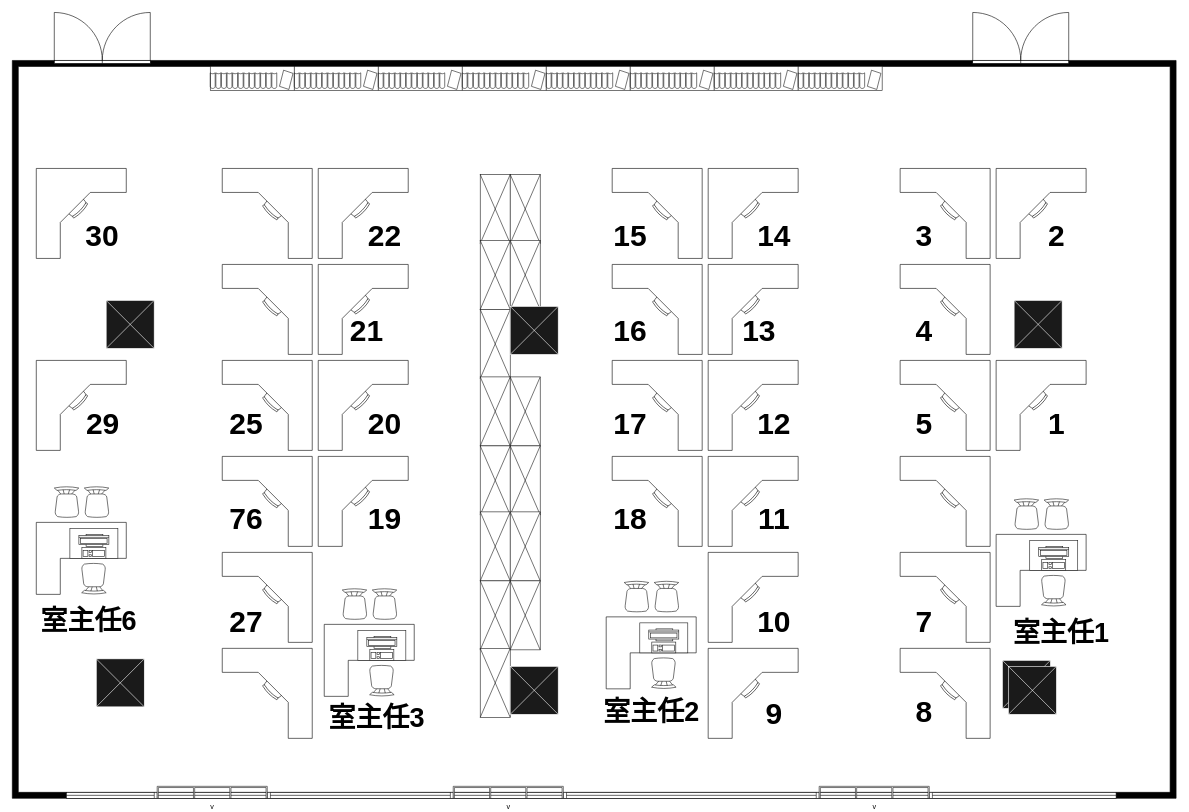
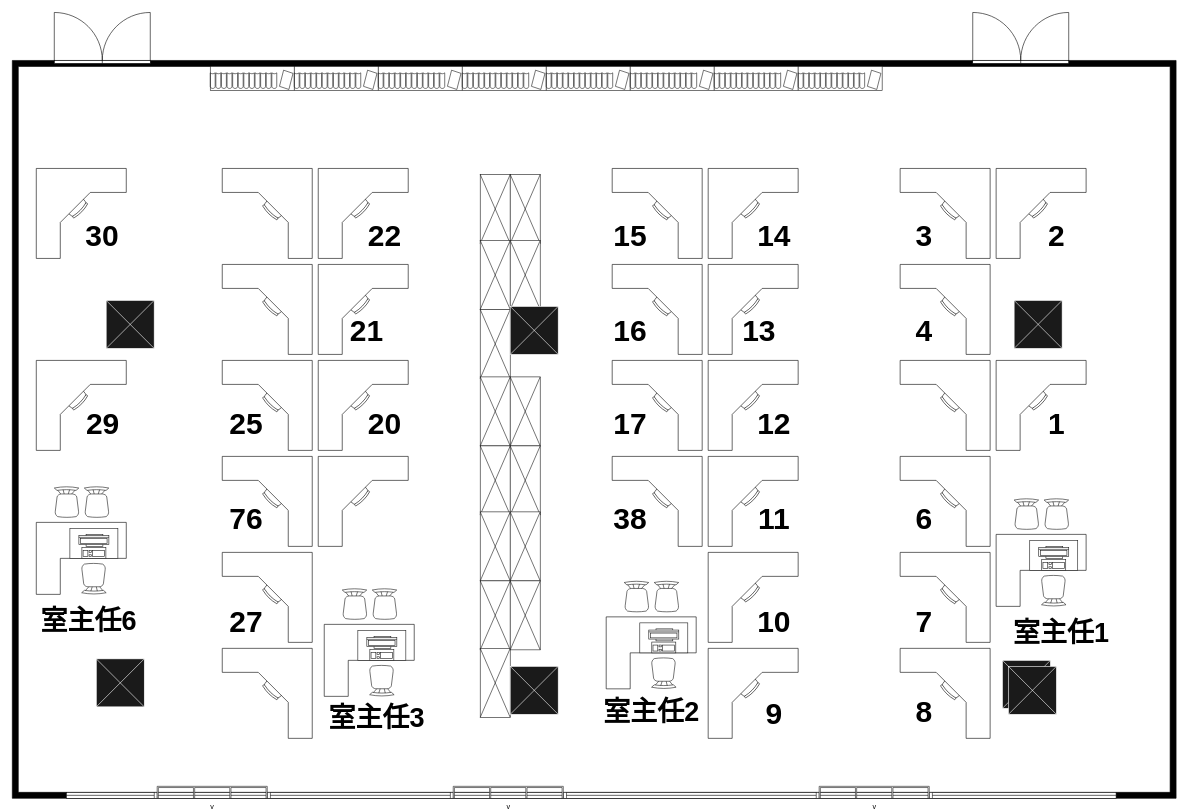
(924, 424) -> none
(385, 519) -> none
(630, 519) -> (630, 519)
none -> (924, 519)
